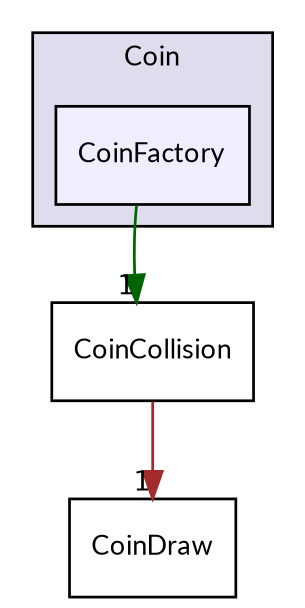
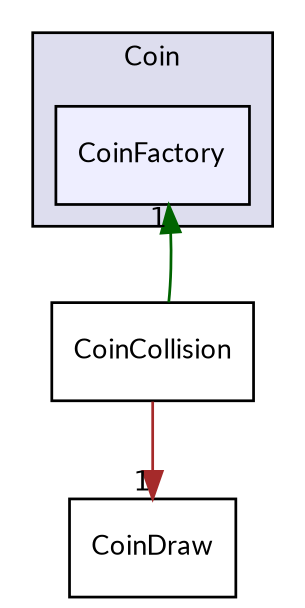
(134, 244) -> (171, 268)
